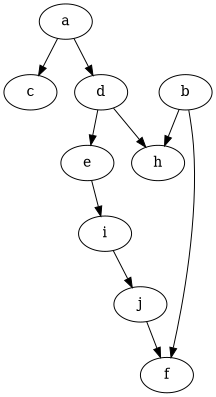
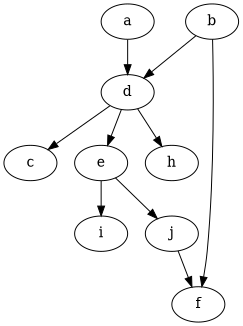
(50, 53) -> (83, 125)
(174, 123) -> (174, 54)
(120, 265) -> (133, 195)
